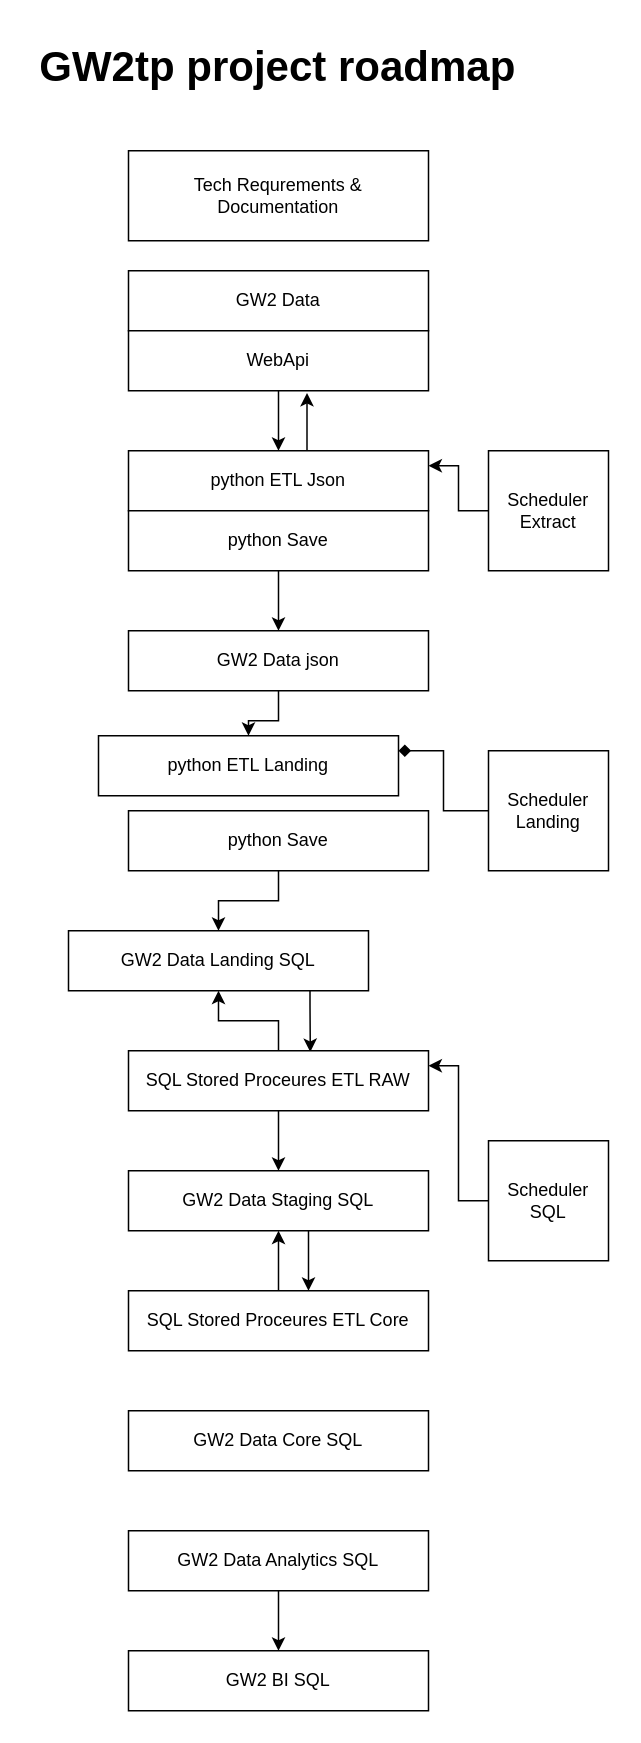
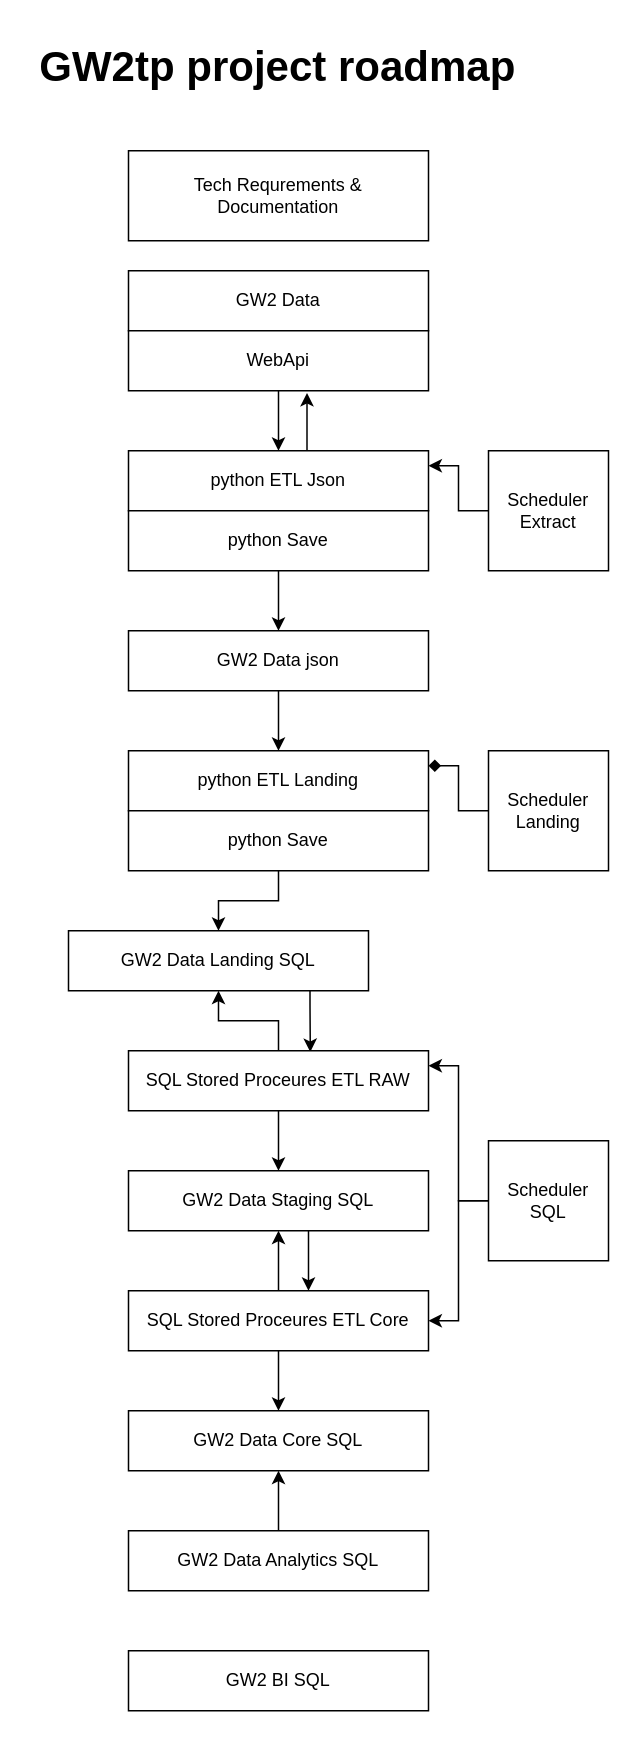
(248, 766) -> (278, 781)
none -> (458, 1271)
none -> (278, 1376)
(278, 1616) -> (278, 1506)
